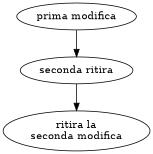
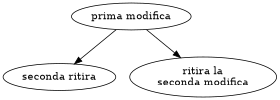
(77, 93) -> (161, 41)
